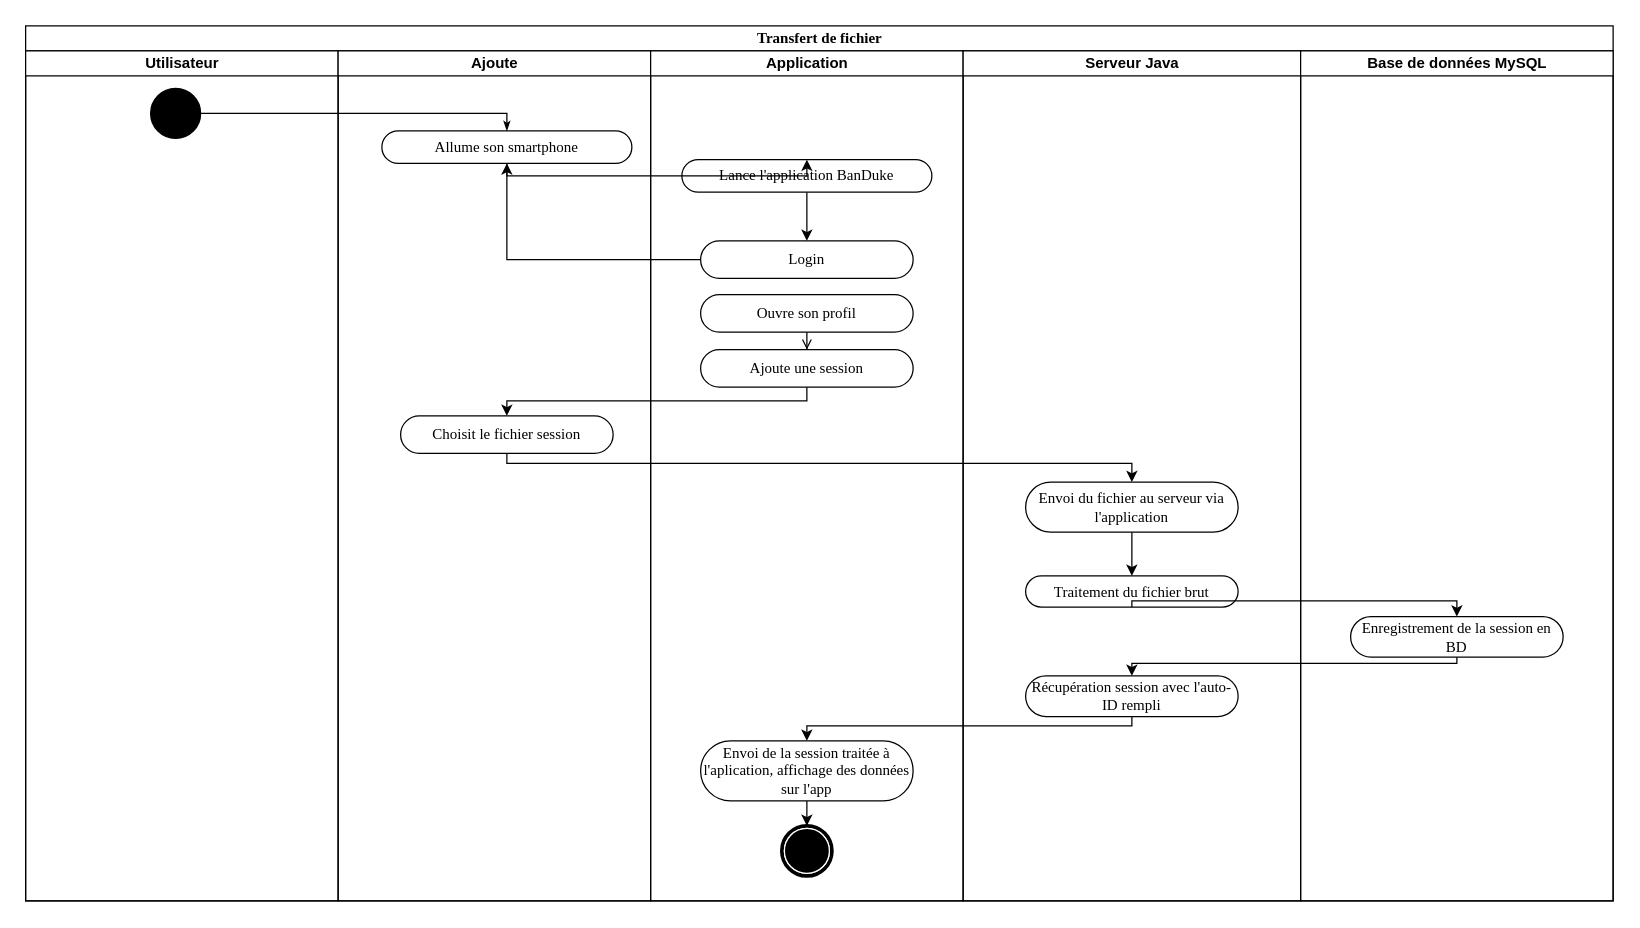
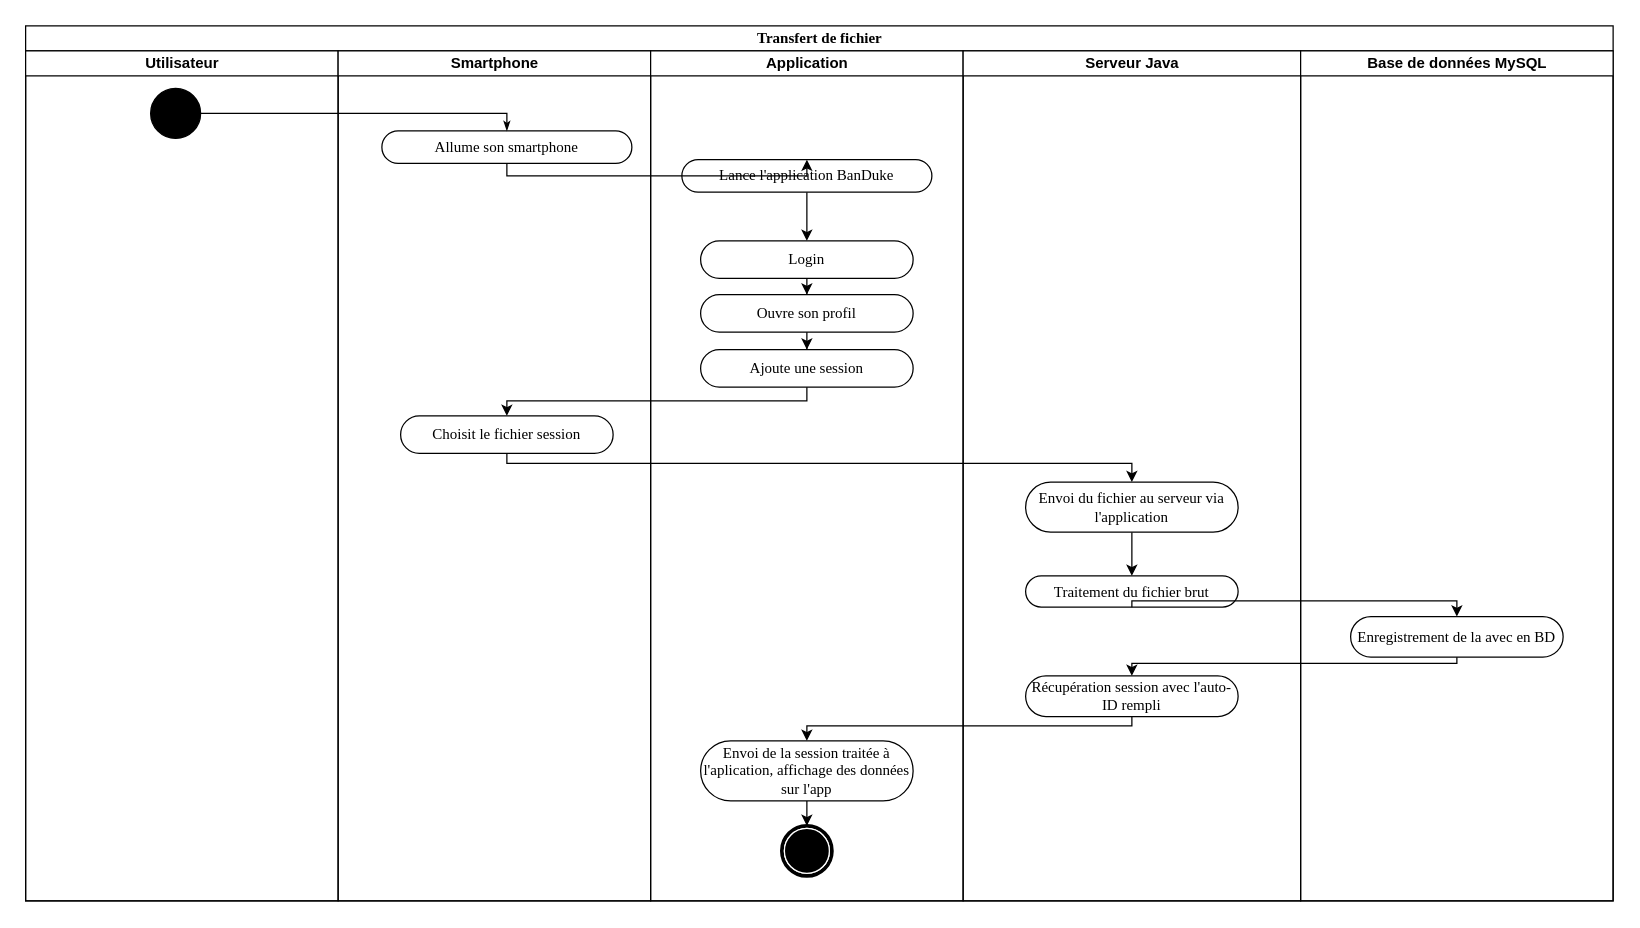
(495, 63) -> (495, 63)
(563, 259) -> (807, 286)
(807, 342) -> (807, 339)
(1457, 637) -> (1457, 637)
